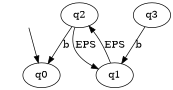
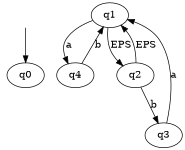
(62, 42) -> (148, 102)
(139, 45) -> (174, 75)
none -> (75, 75)
